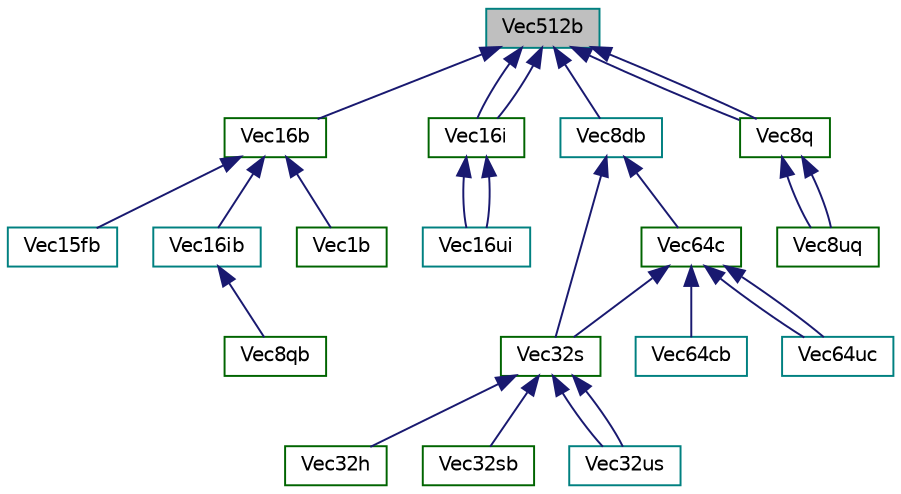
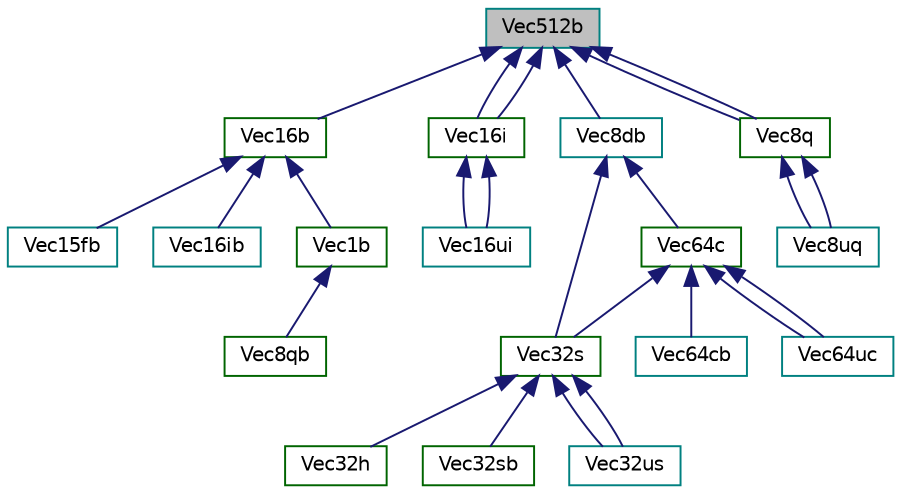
(828, 247) -> (828, 247)
(247, 310) -> (303, 310)
